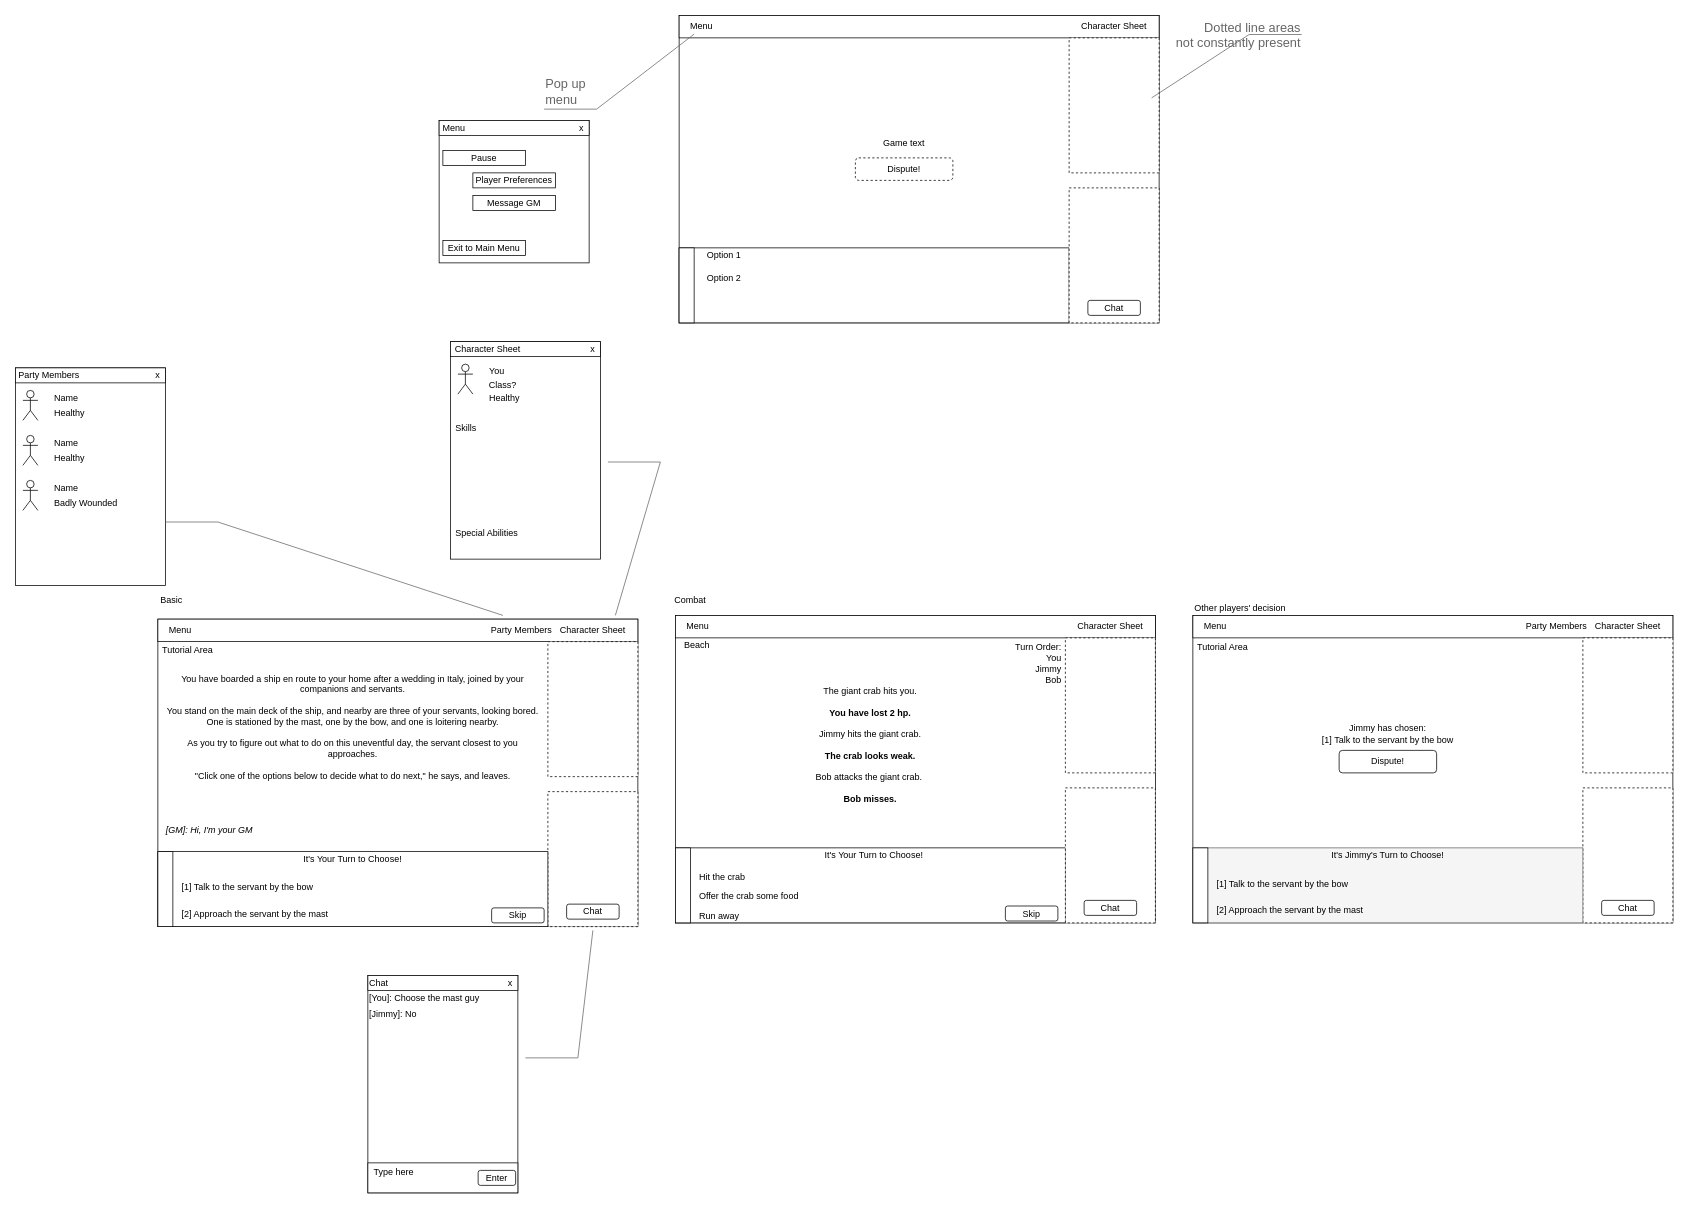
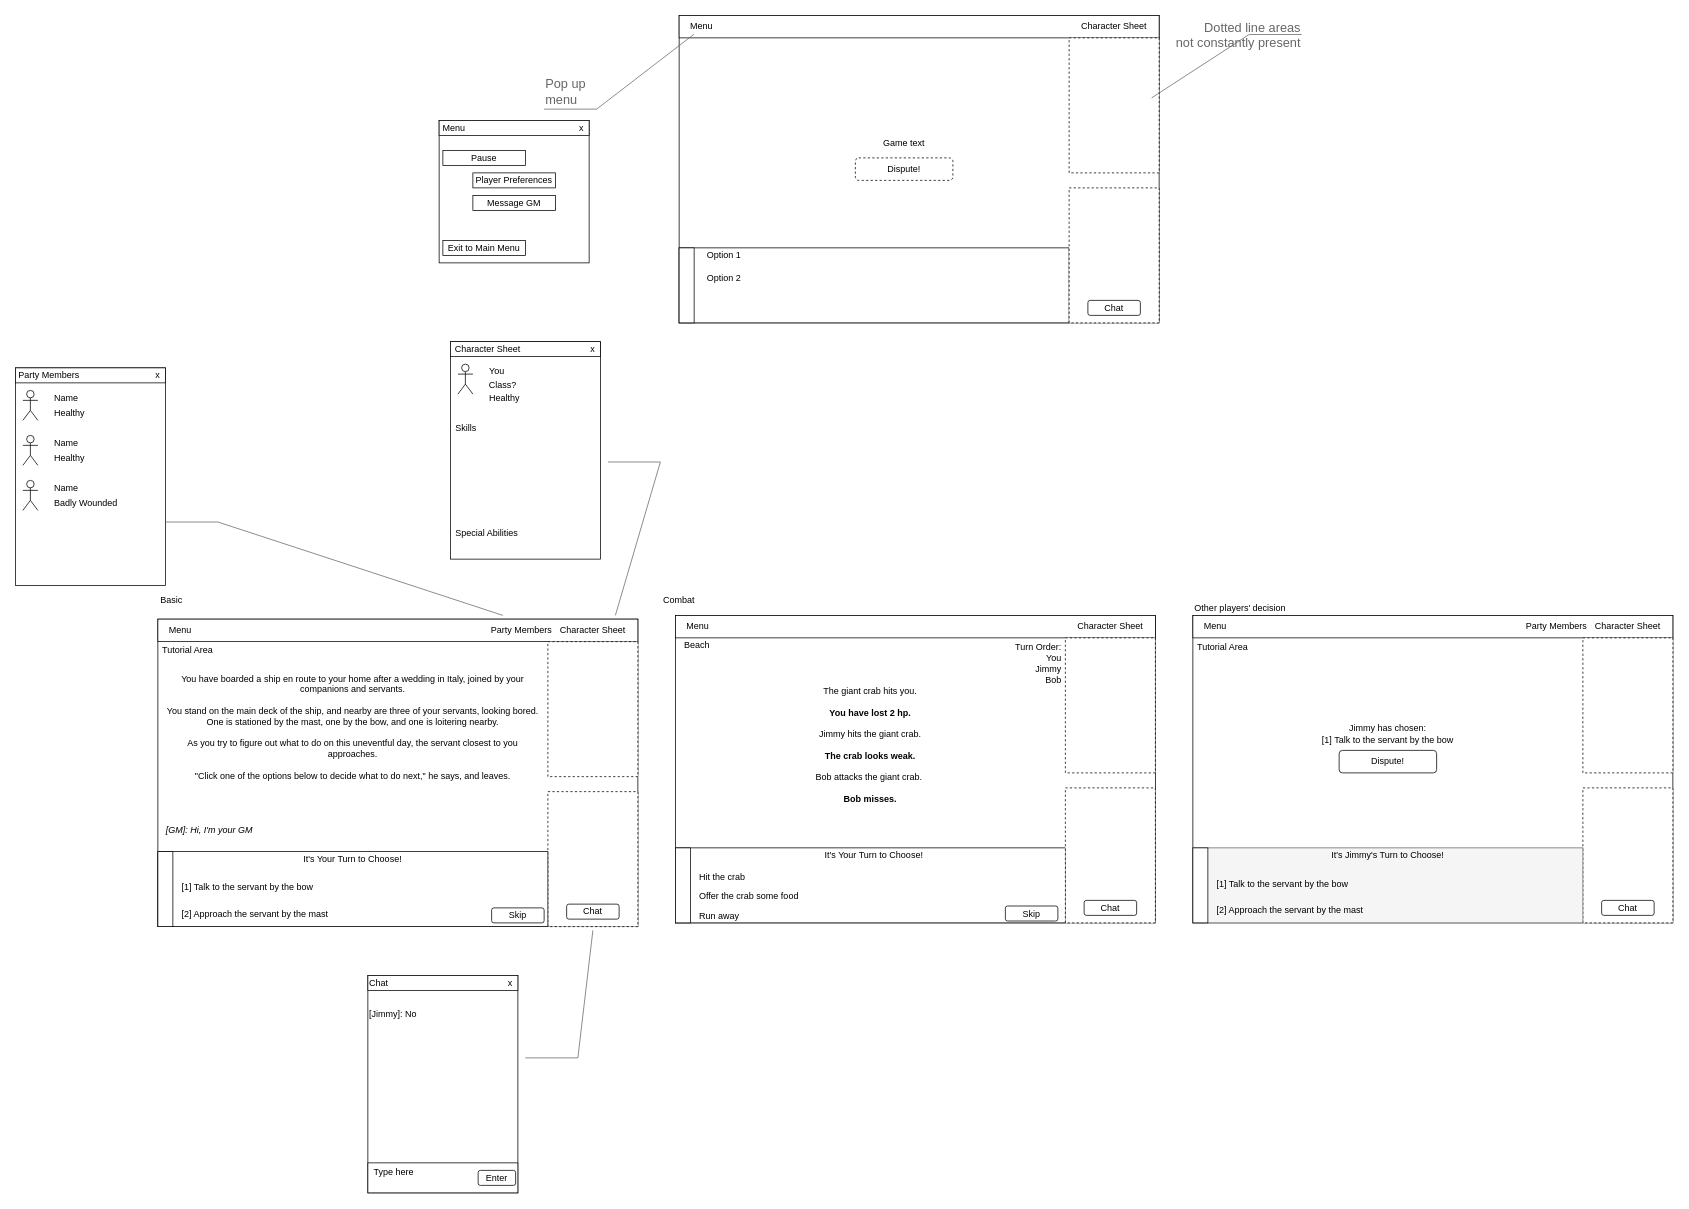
(690, 600) -> (679, 600)
(443, 998) -> none
